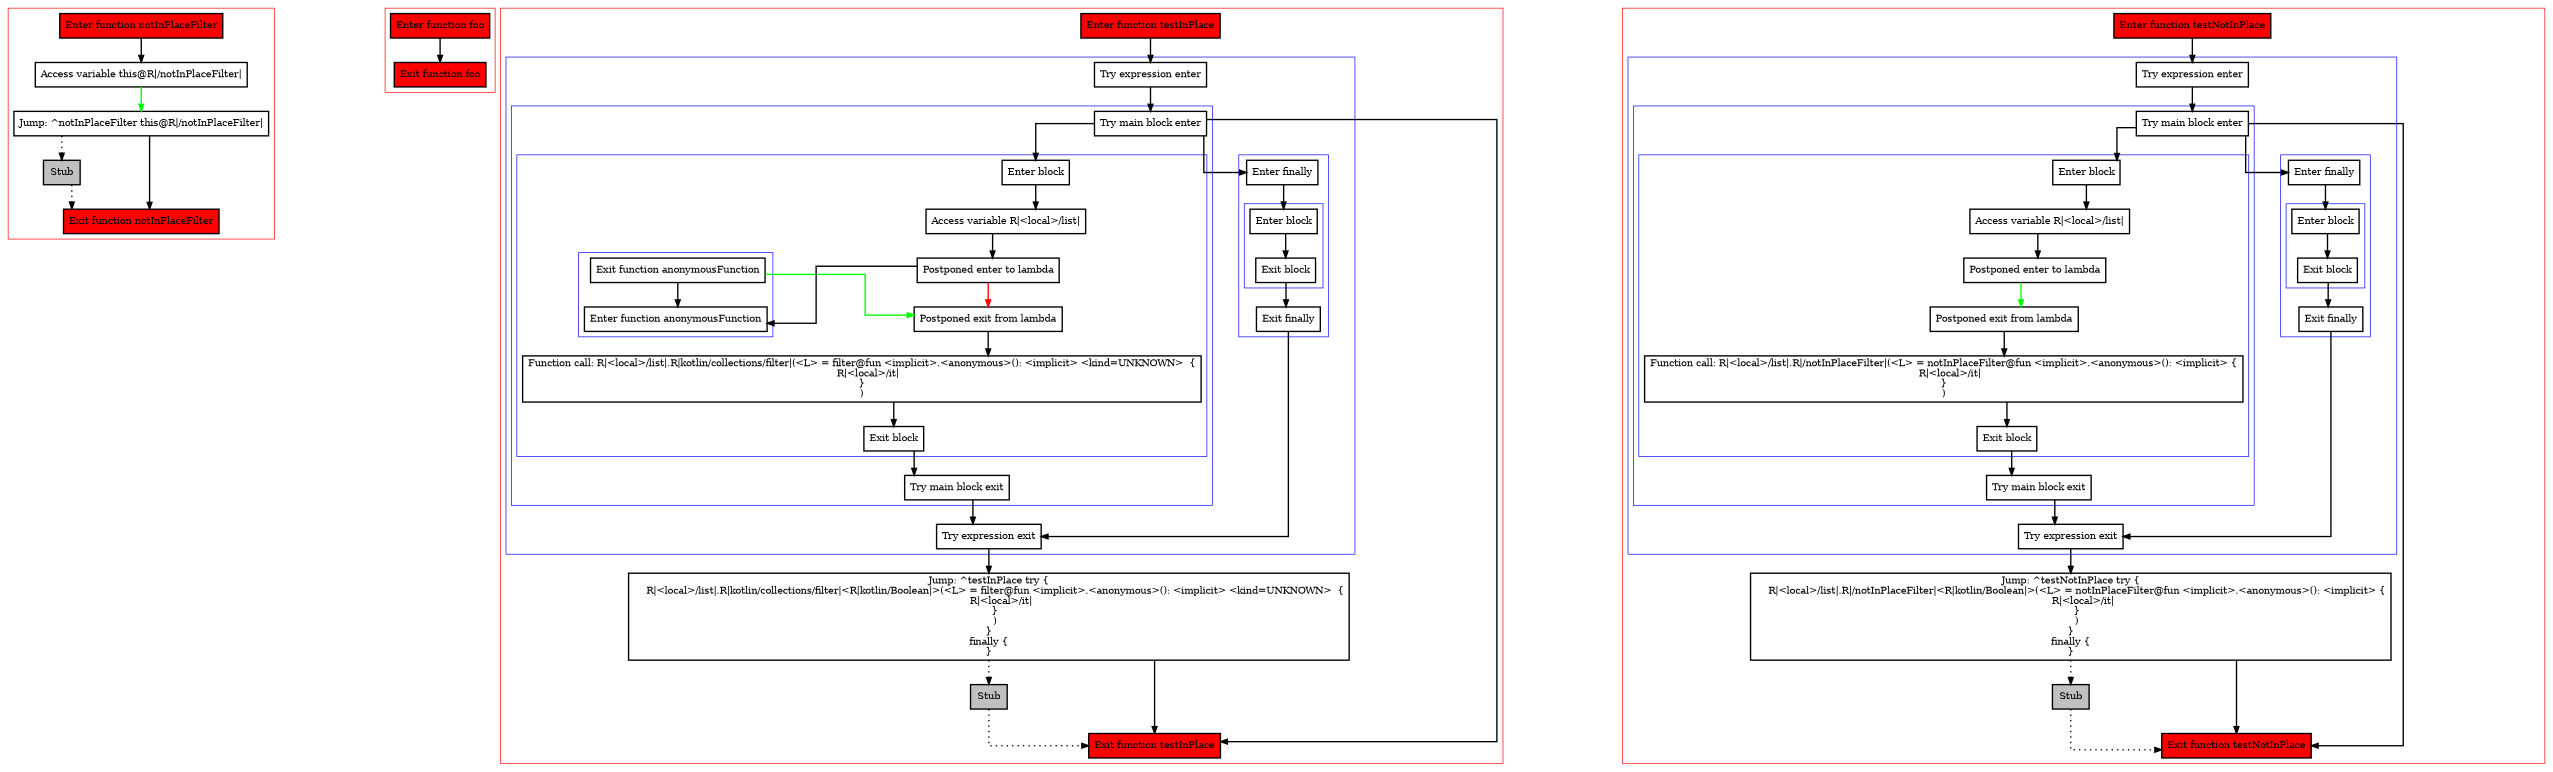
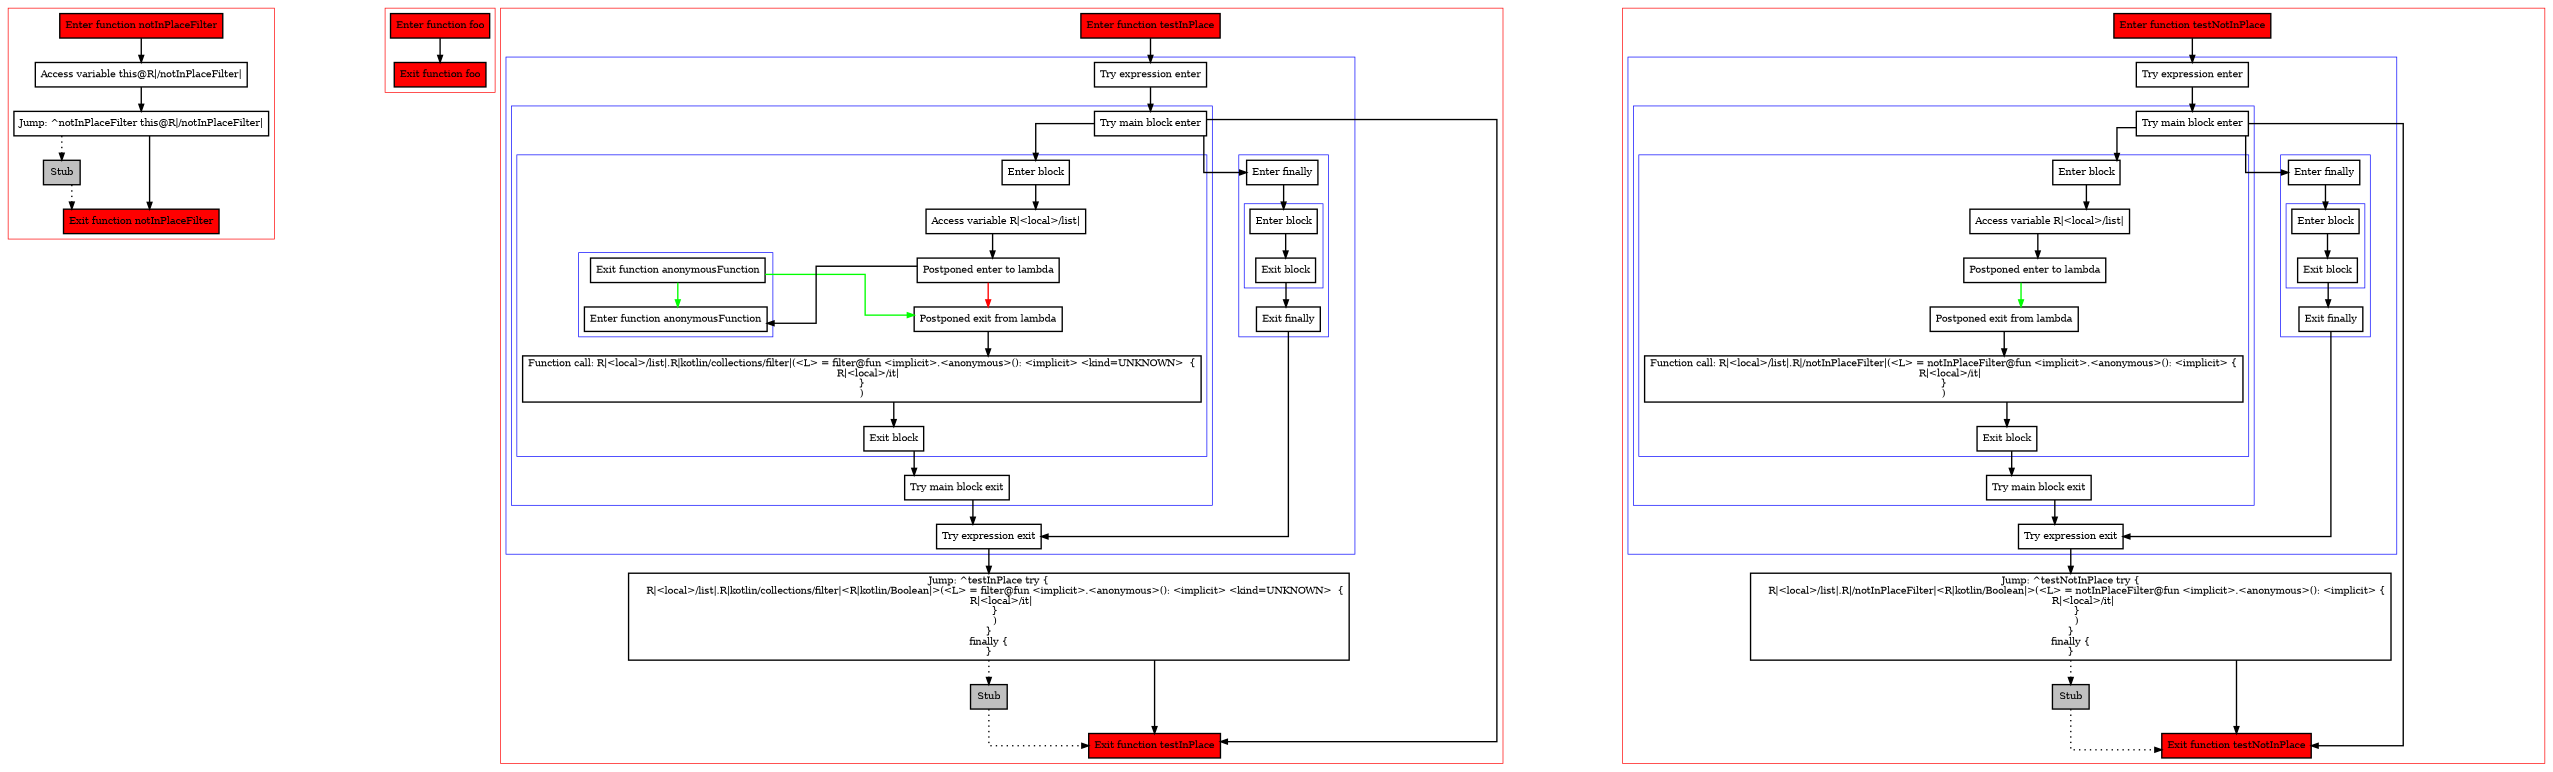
(141, 96) -> (141, 96)
(678, 291) -> (678, 291)
